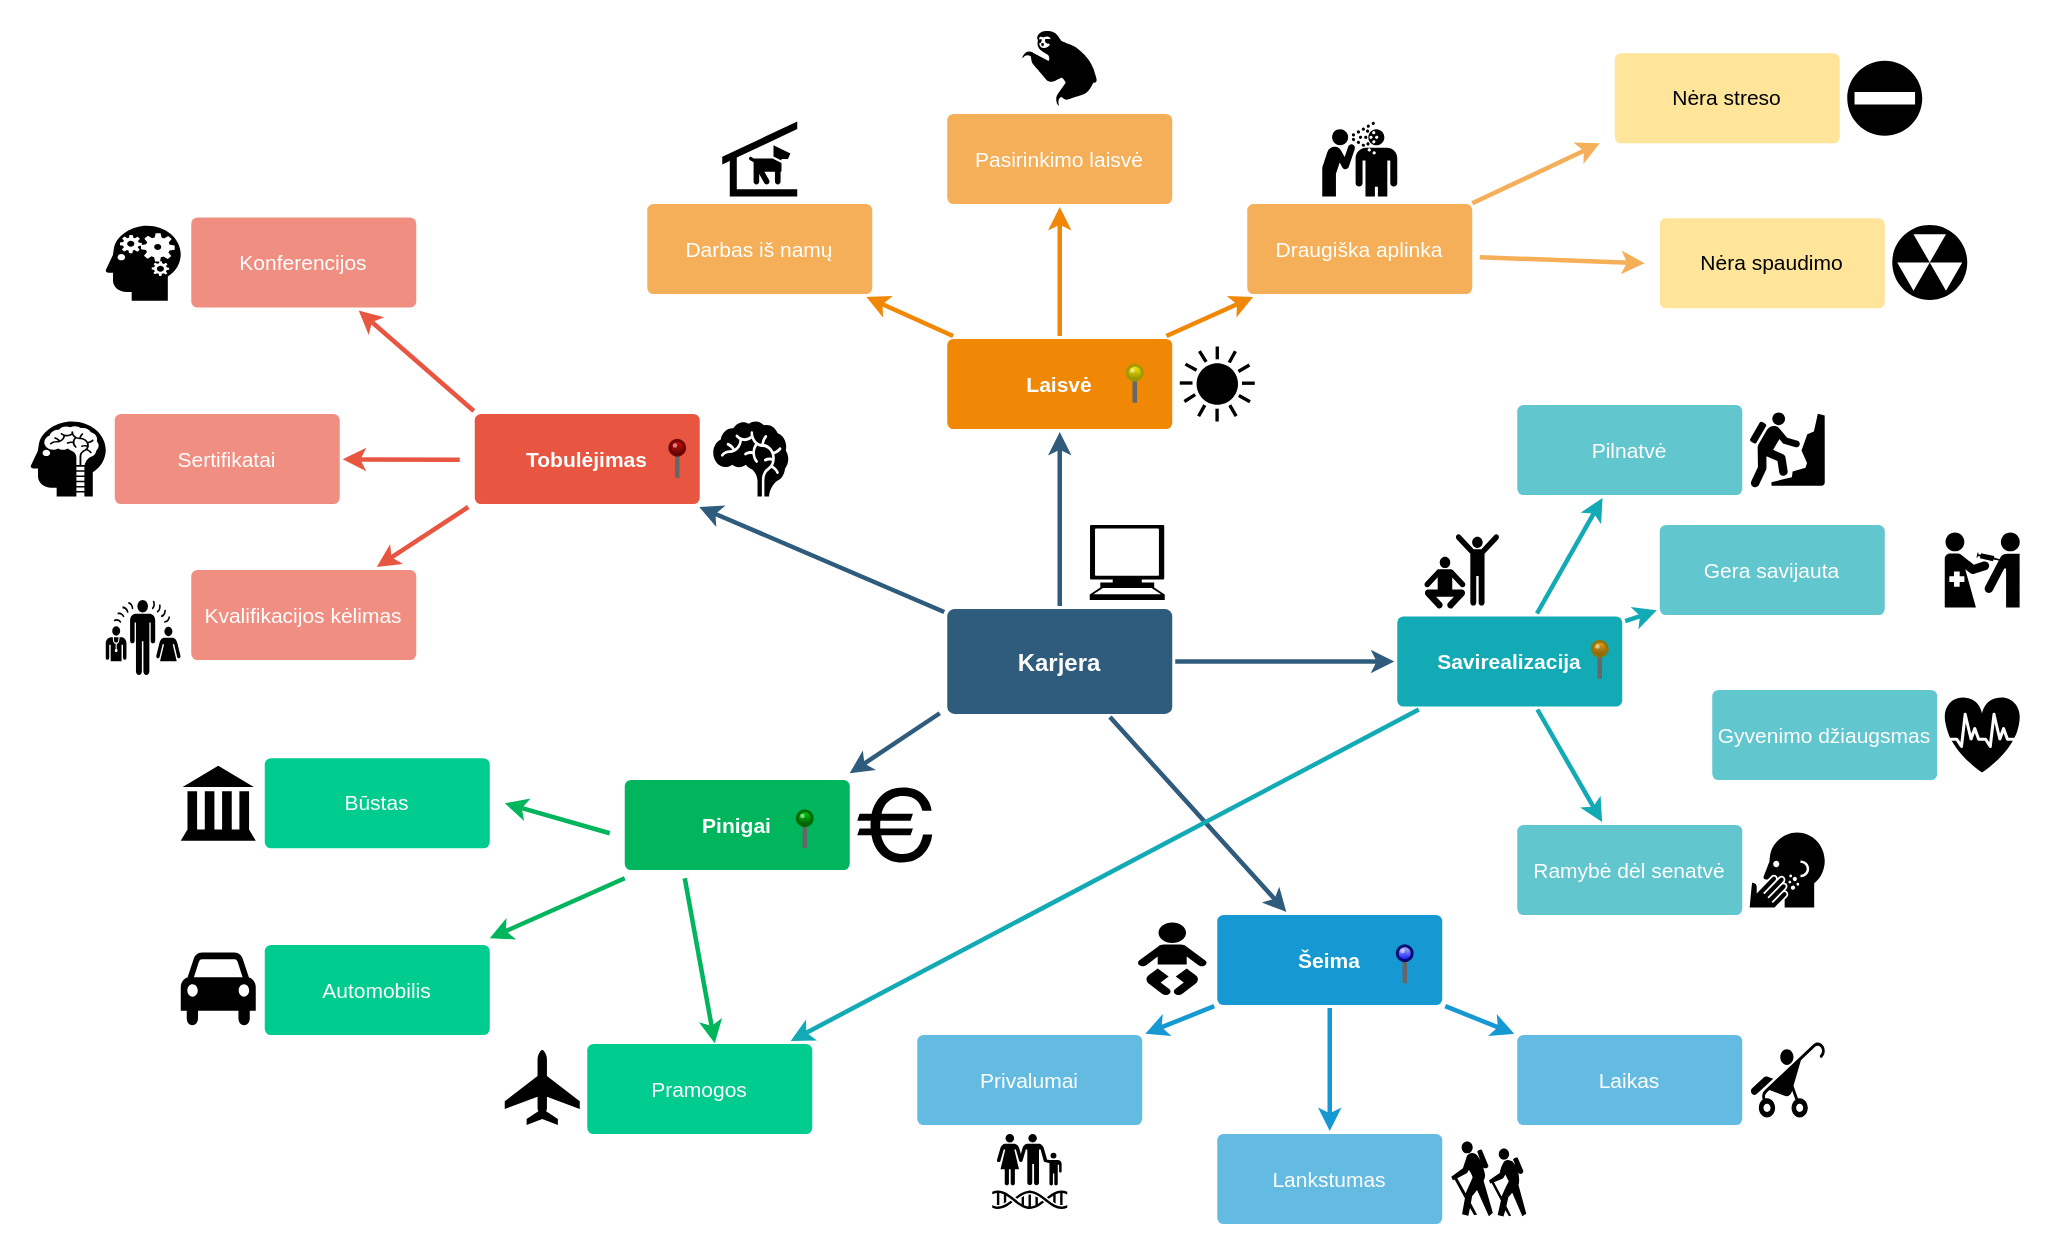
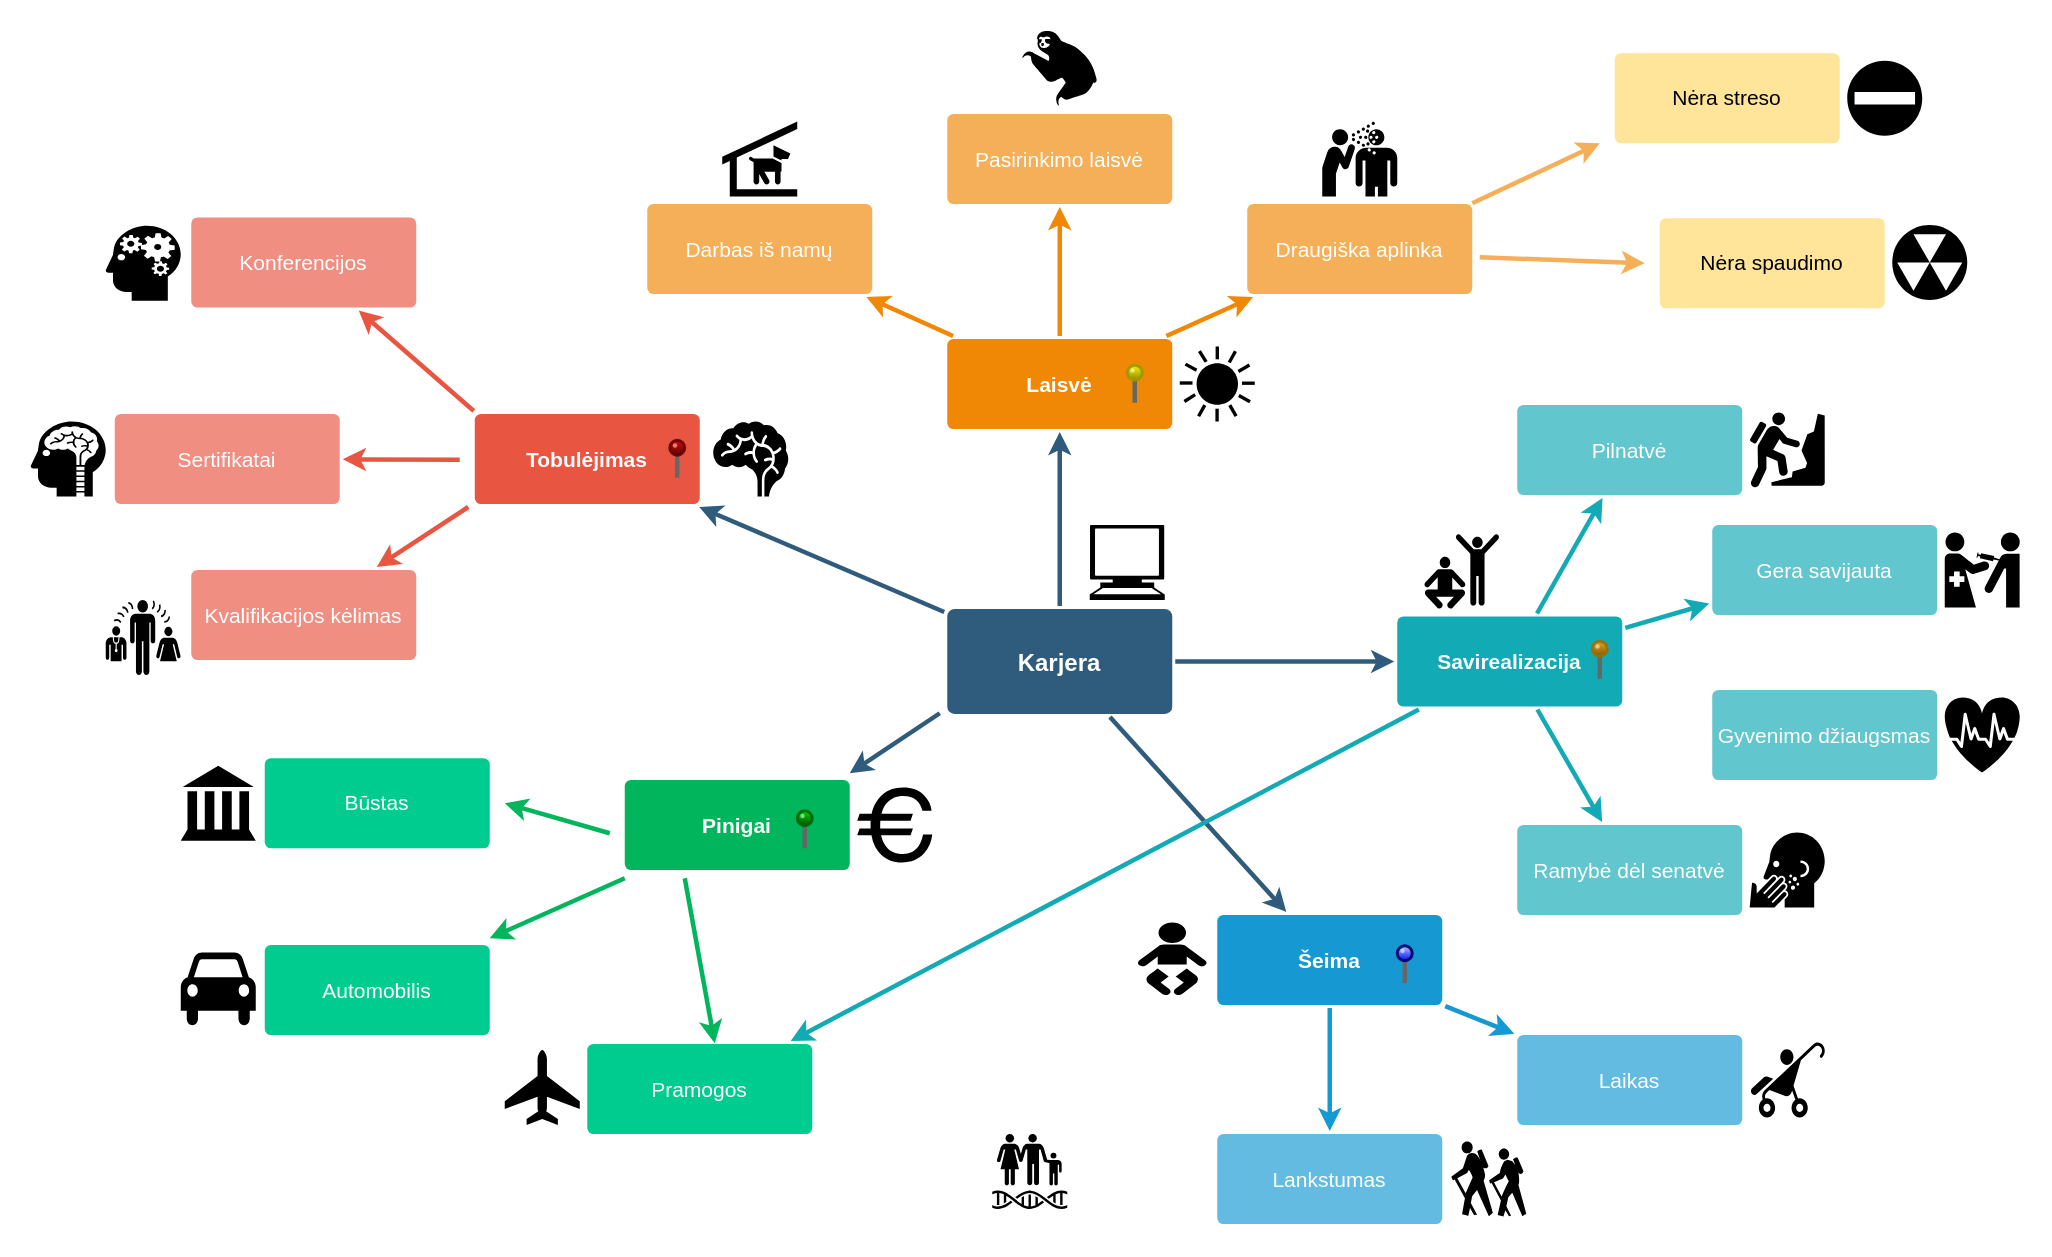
(1772, 570) -> (1825, 570)
(1187, 1017) -> none
(1030, 1080) -> none
